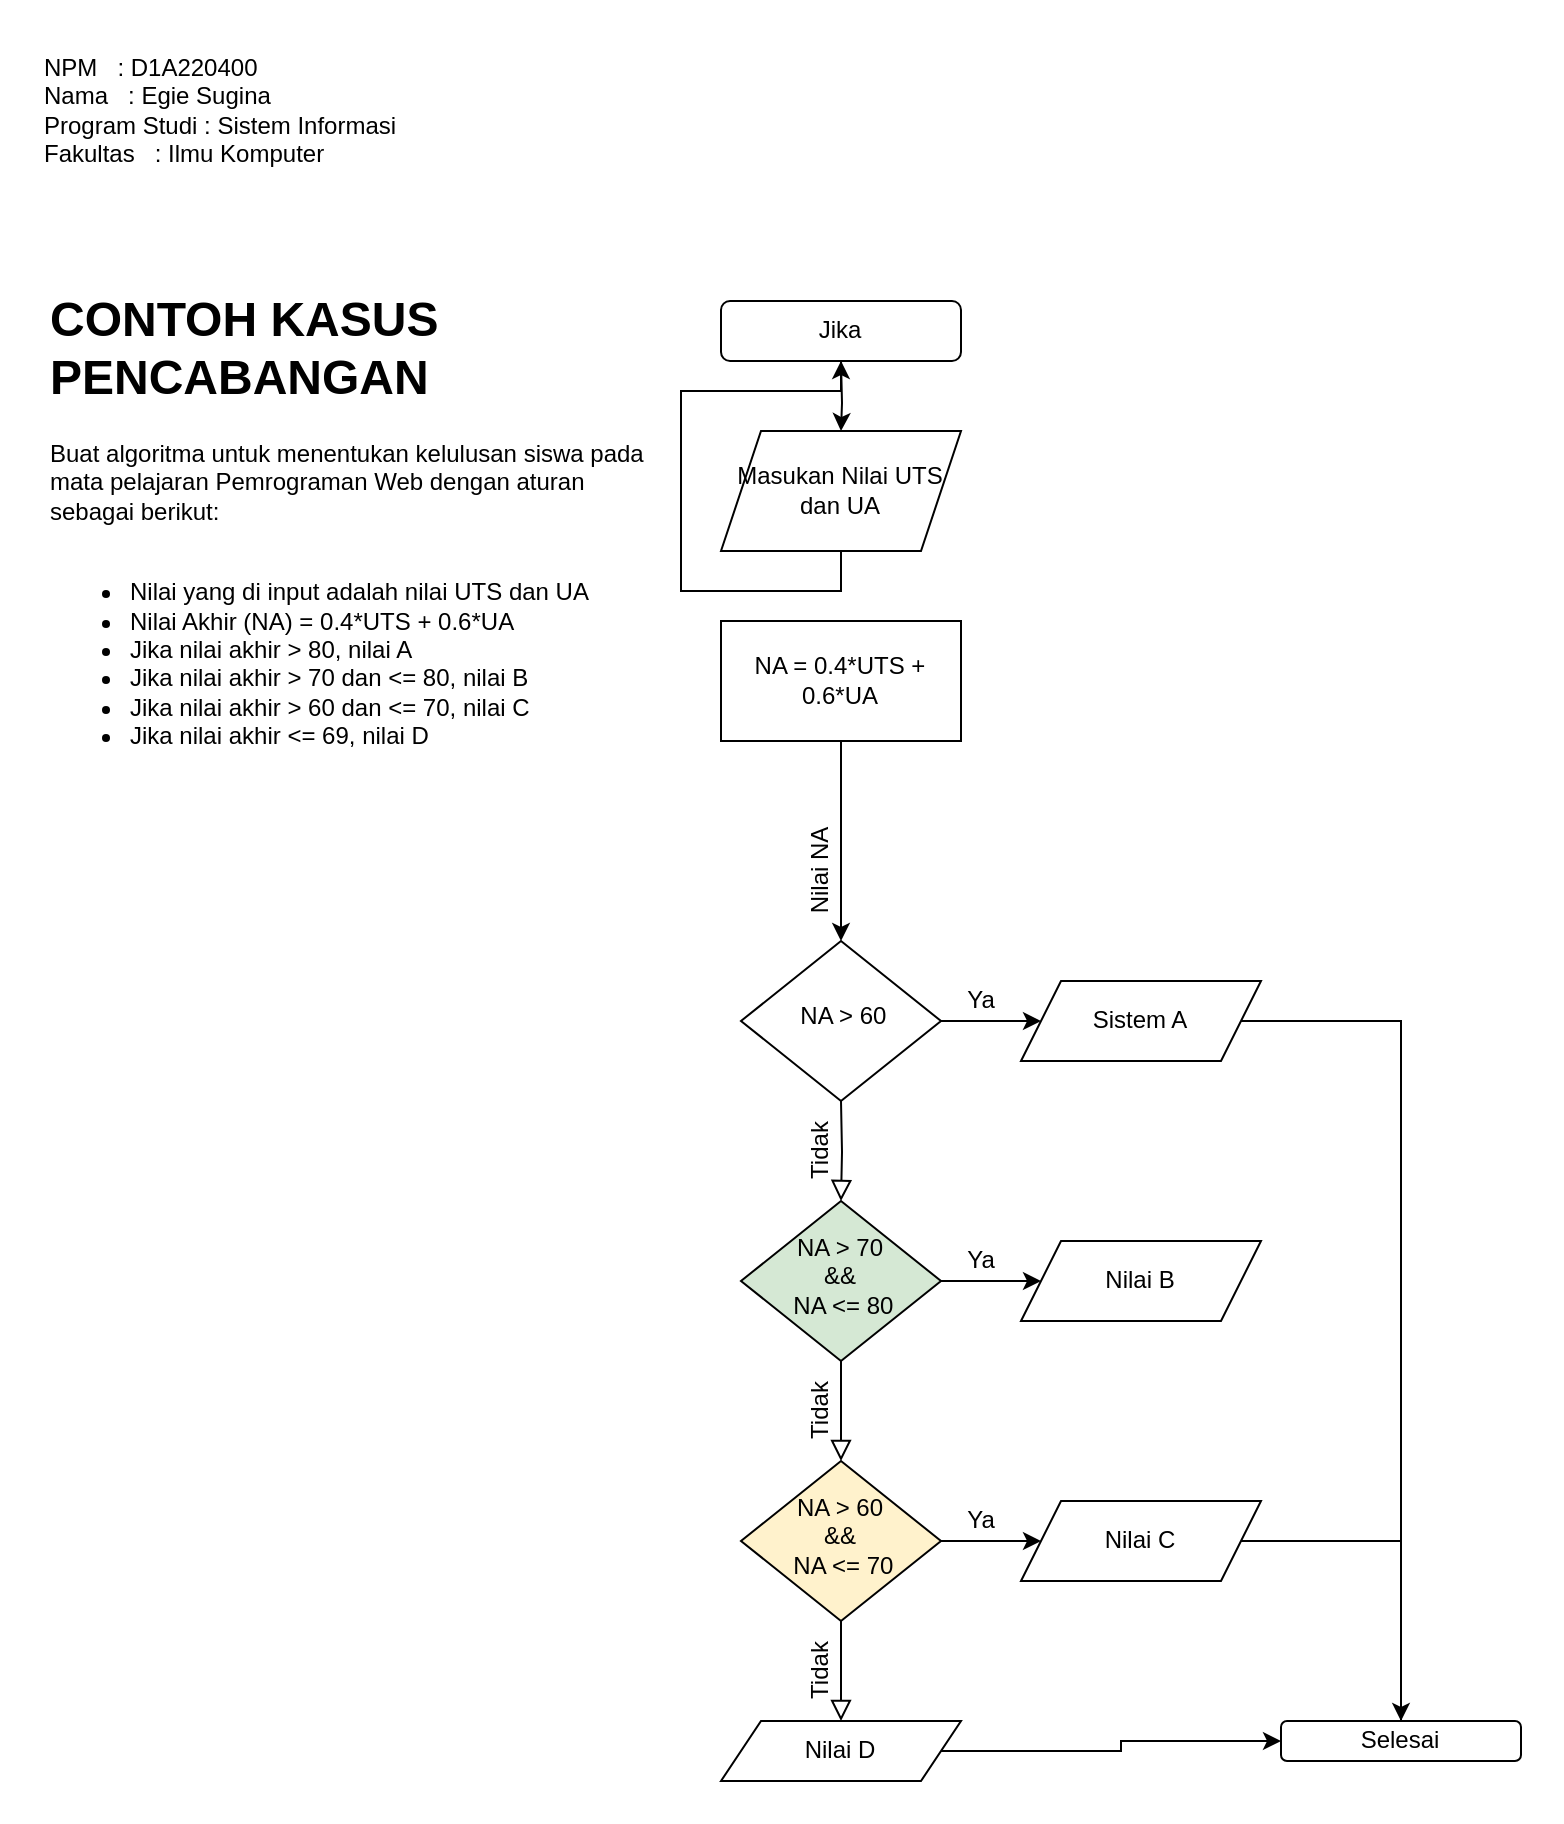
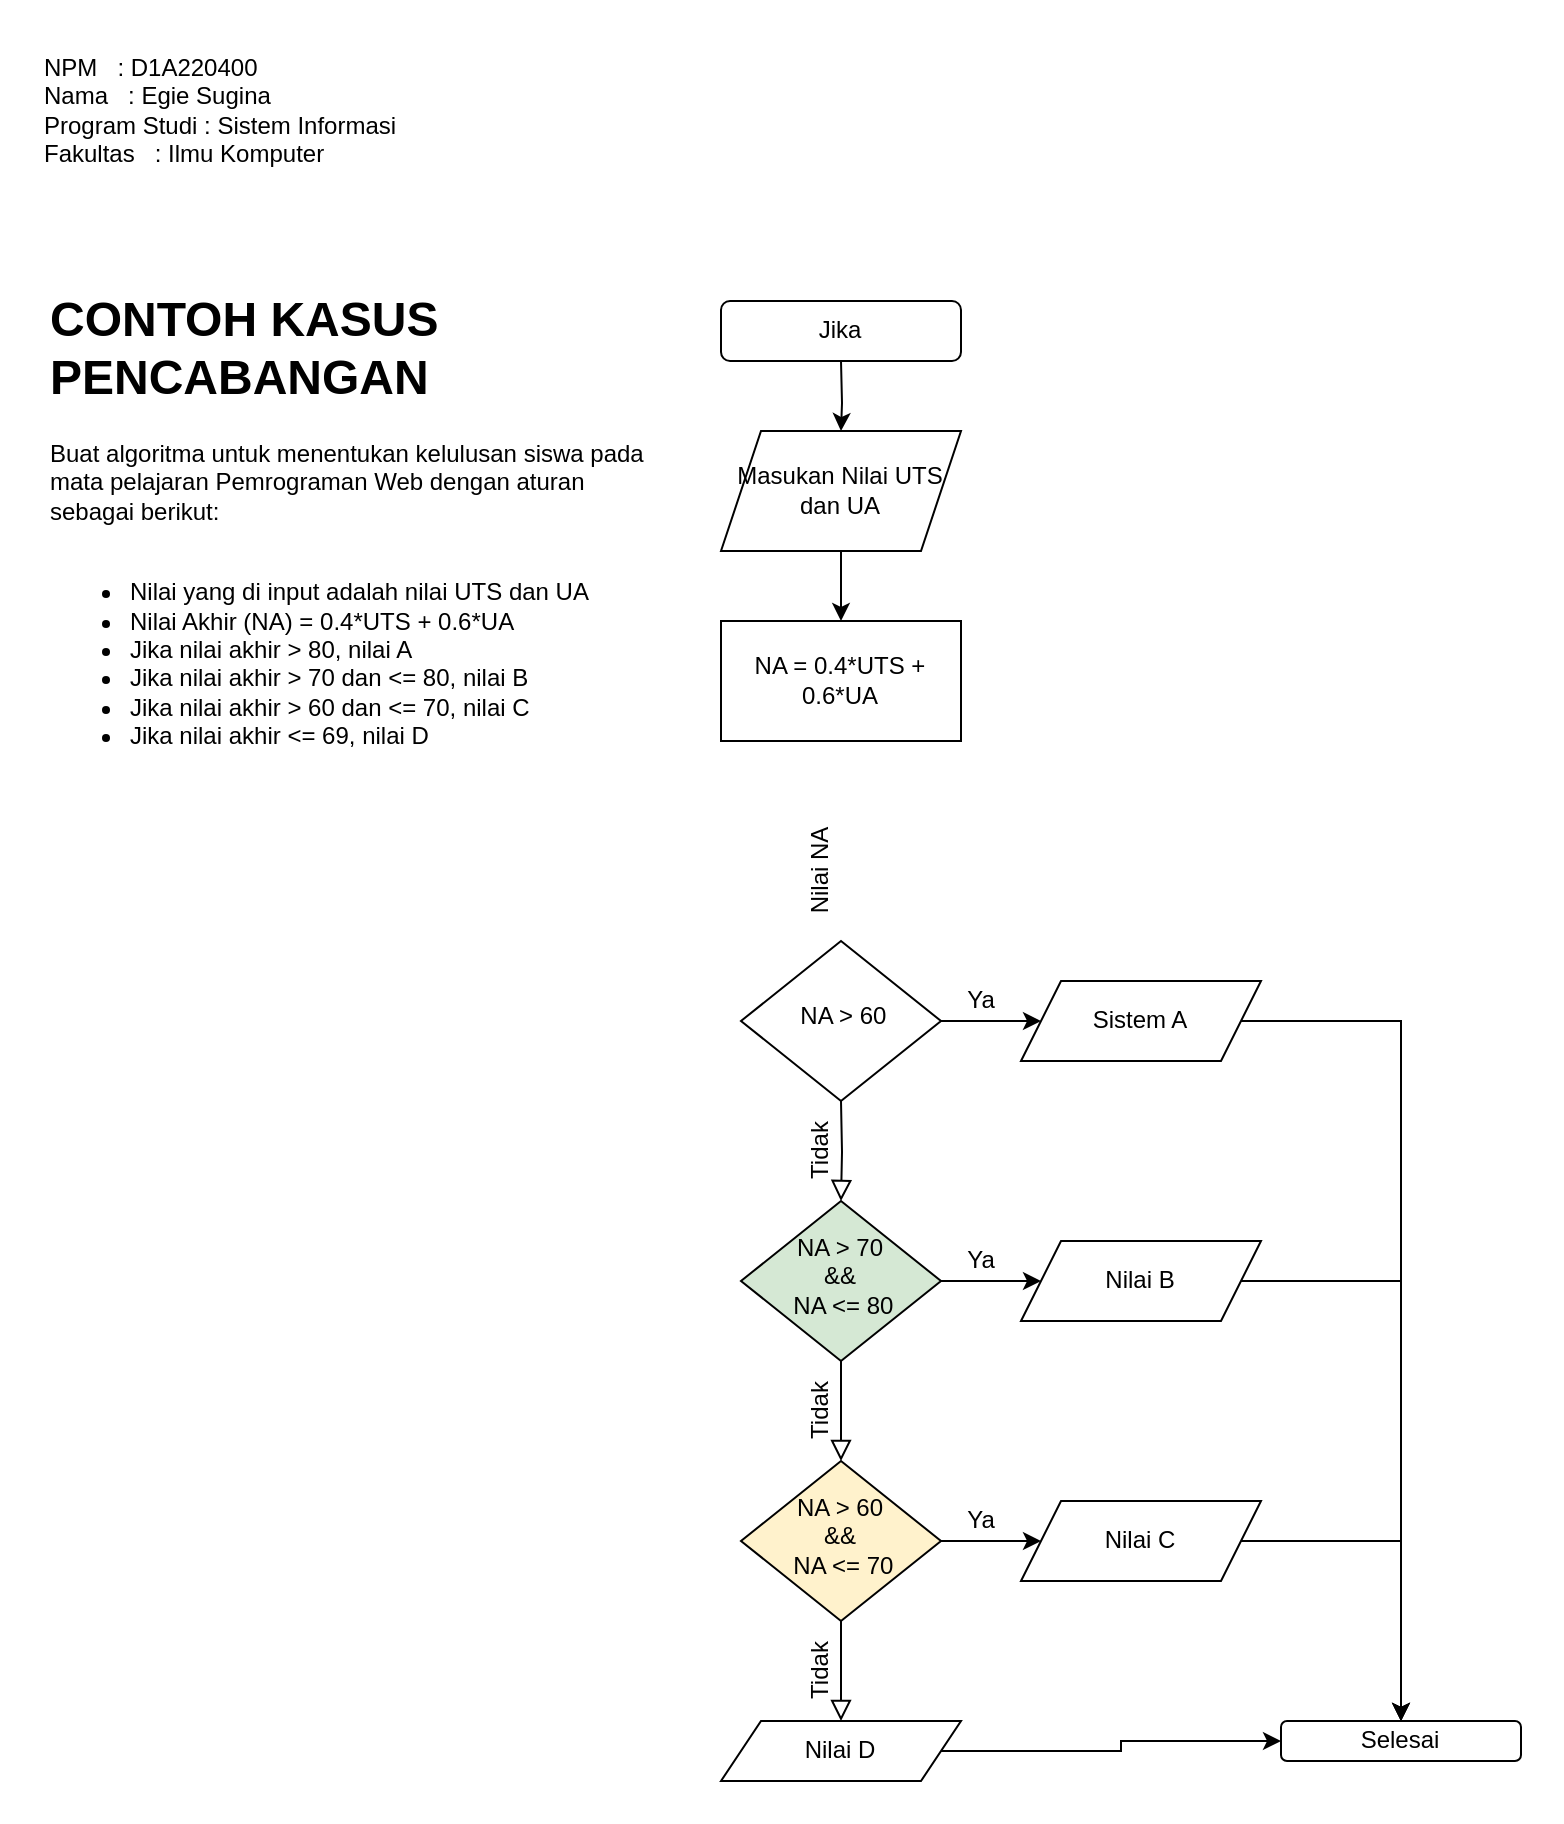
(681, 494) -> (841, 598)
(841, 834) -> none
(1401, 1278) -> (1401, 1278)
none -> (1319, 1281)
